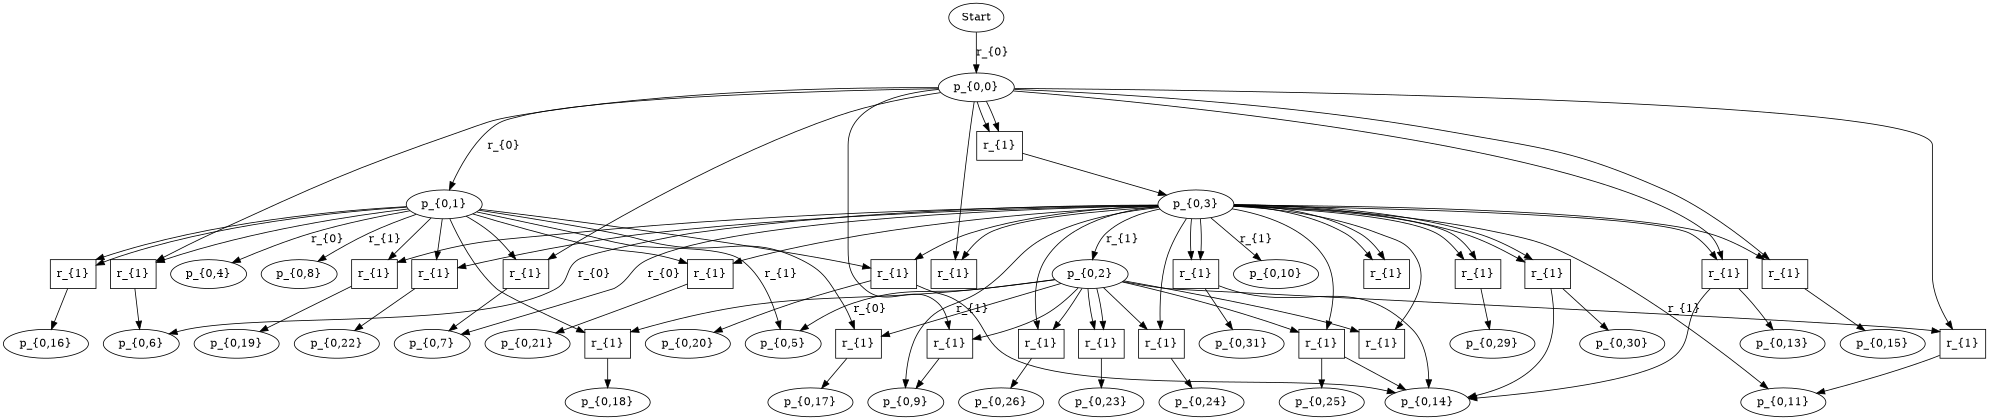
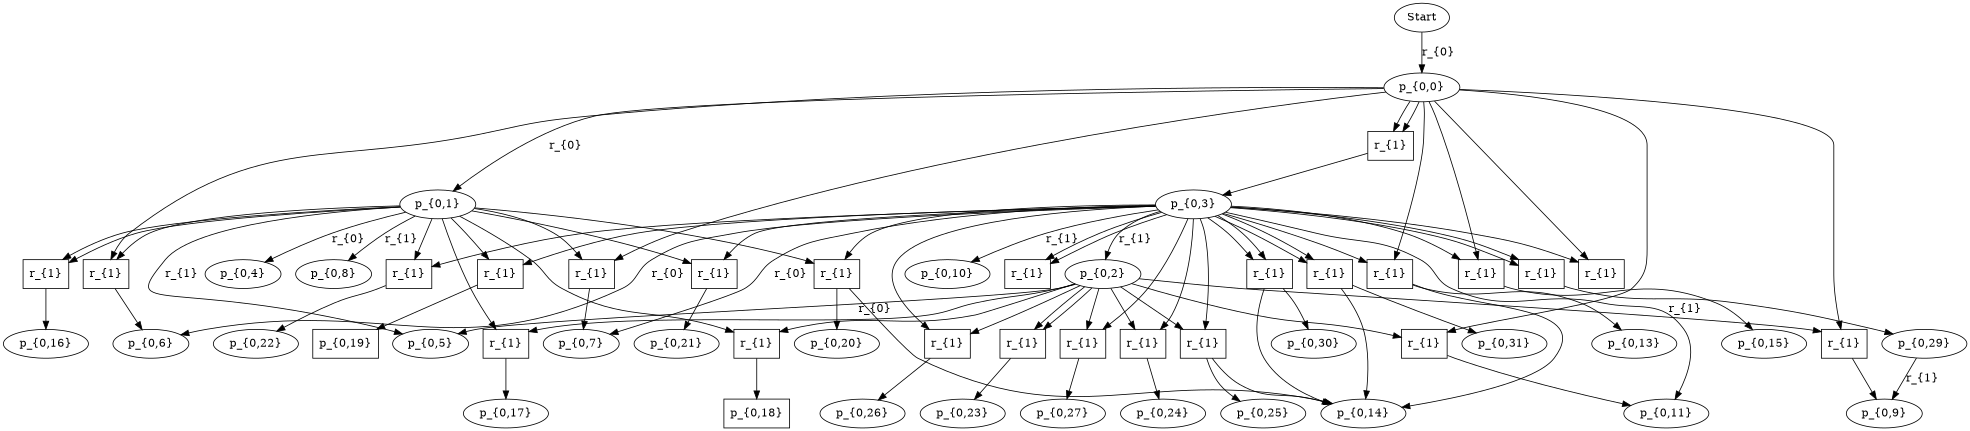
(1010, 266) -> (1906, 375)
(237, 344) -> (346, 344)
(608, 402) -> (757, 414)
none -> (1063, 414)
